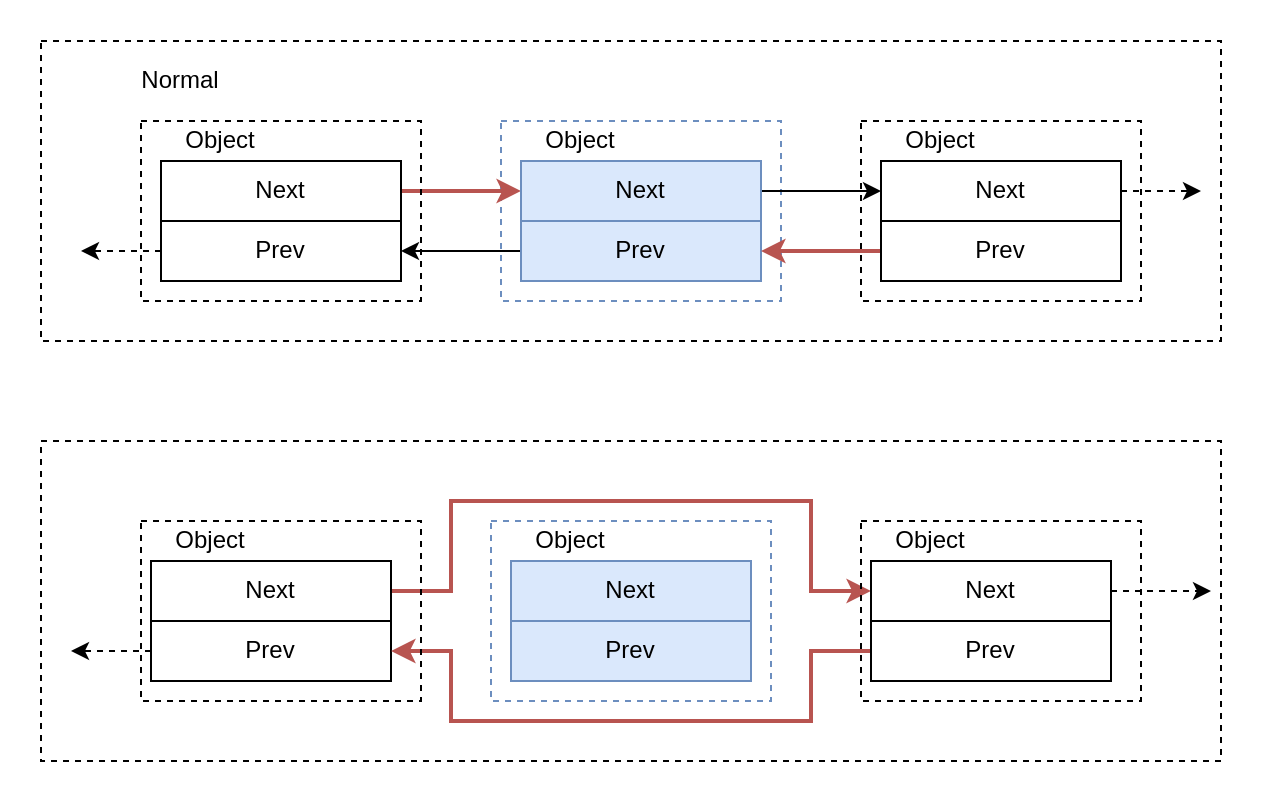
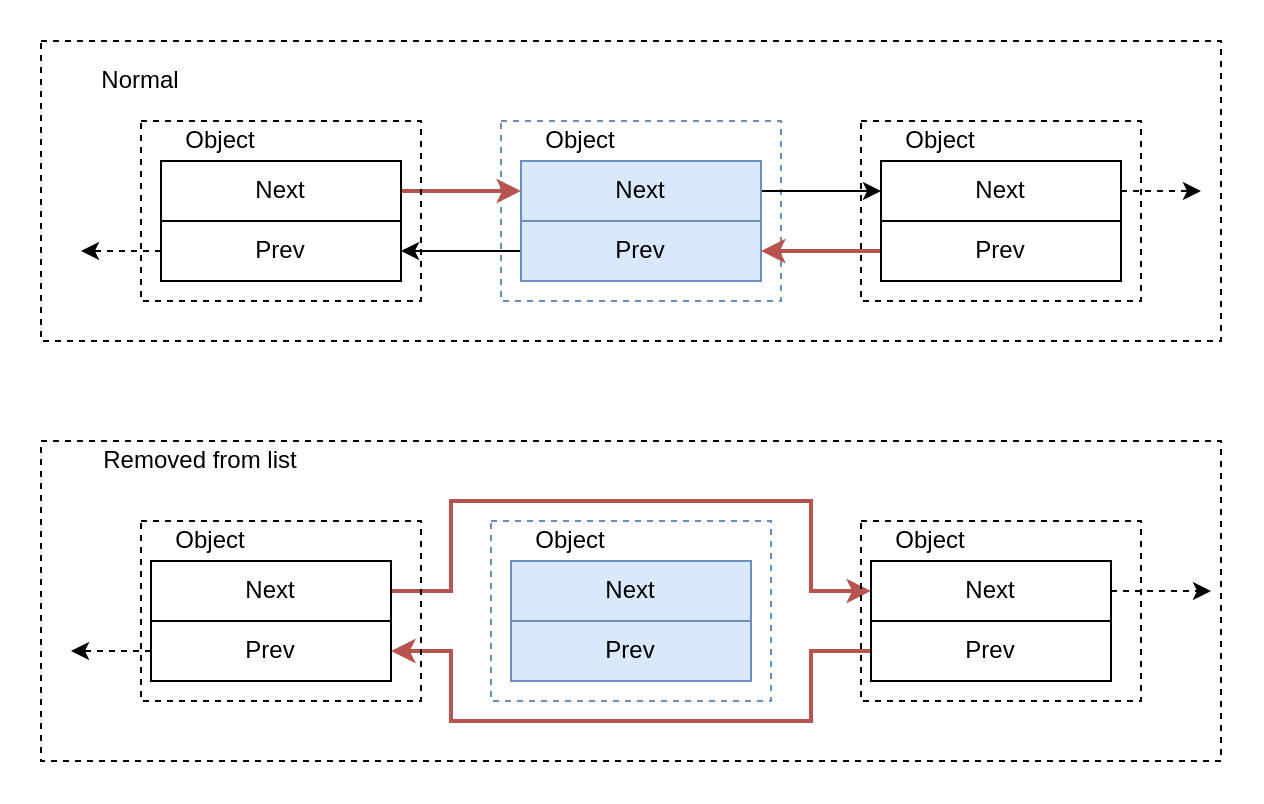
(181, 81) -> (141, 81)
none -> (201, 461)
